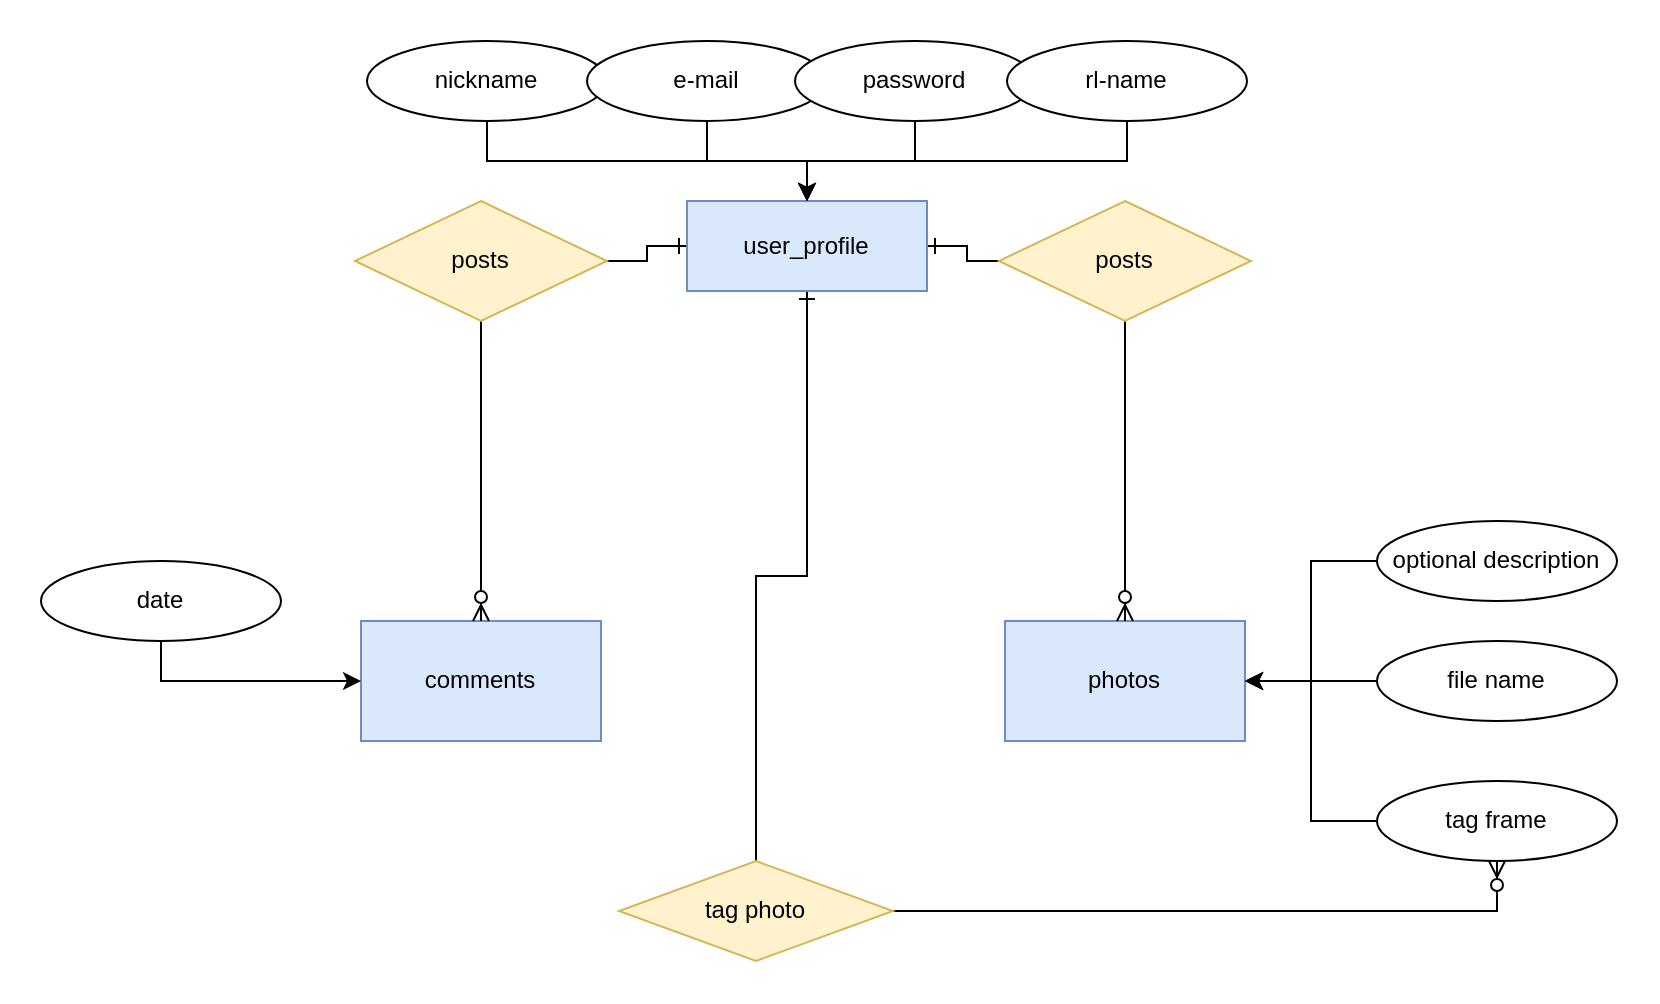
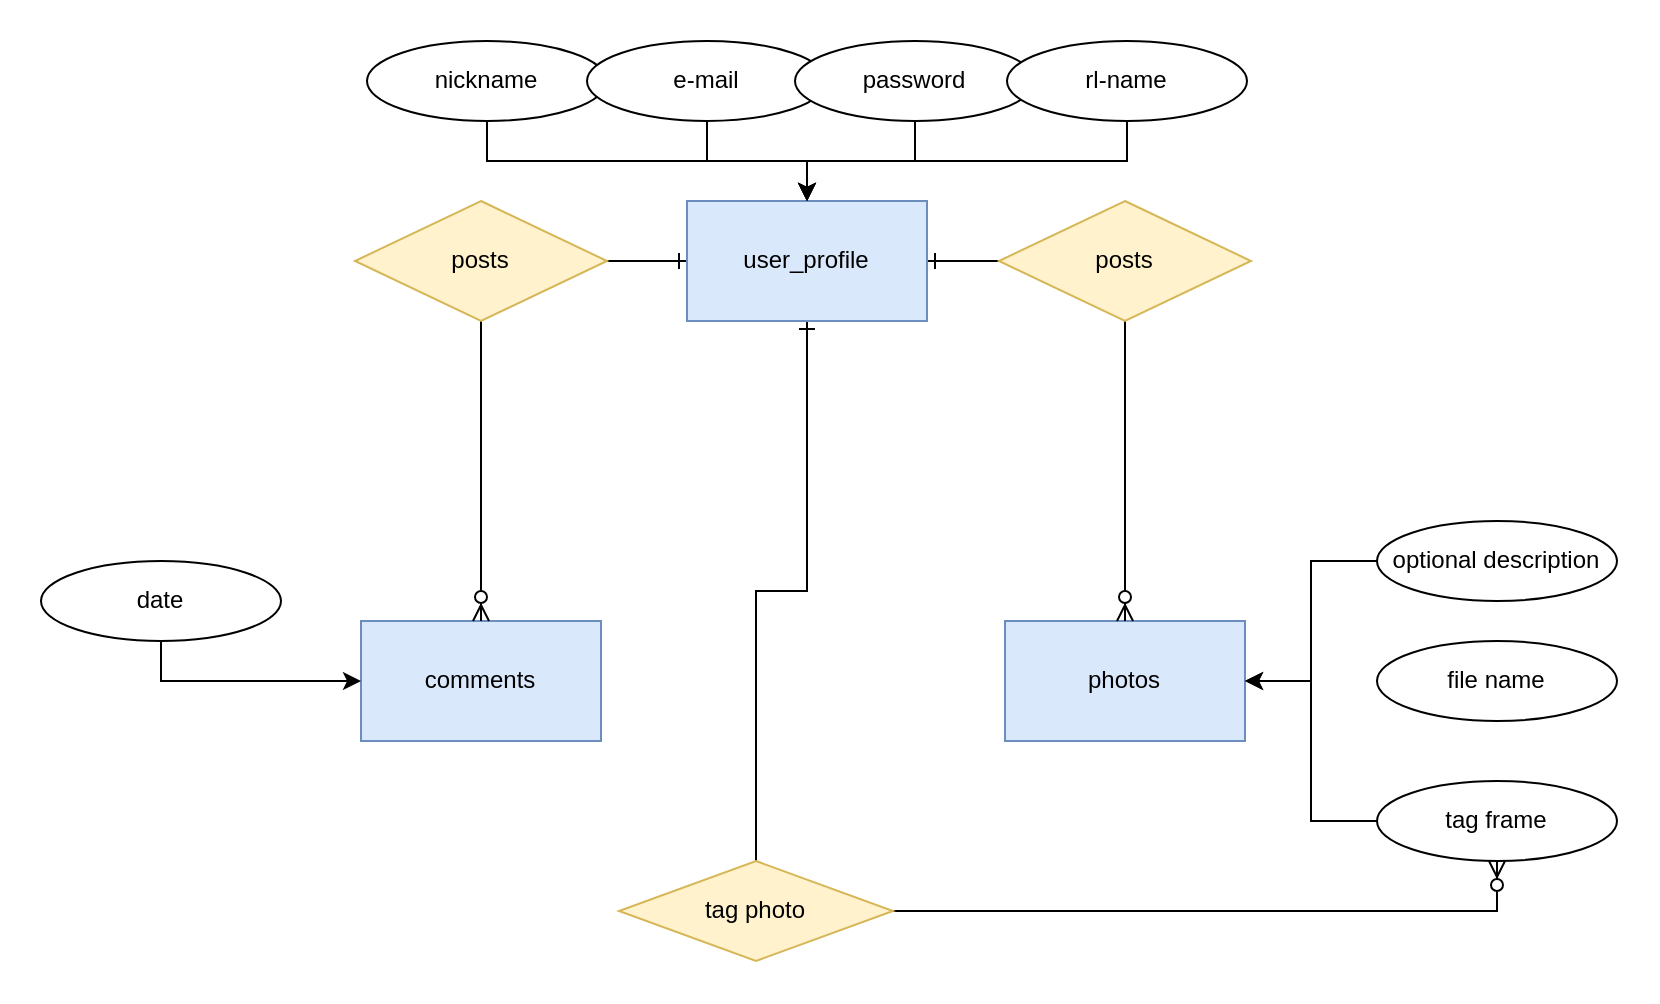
(807, 246) -> (807, 261)
(1346, 681) -> none
